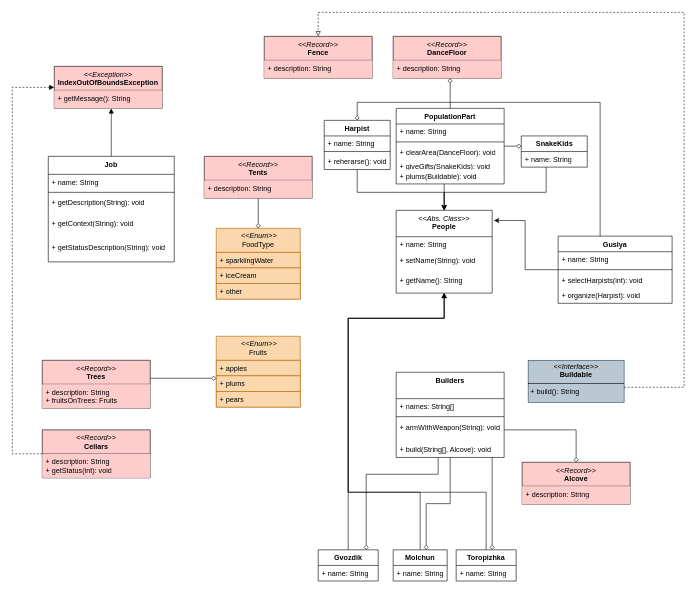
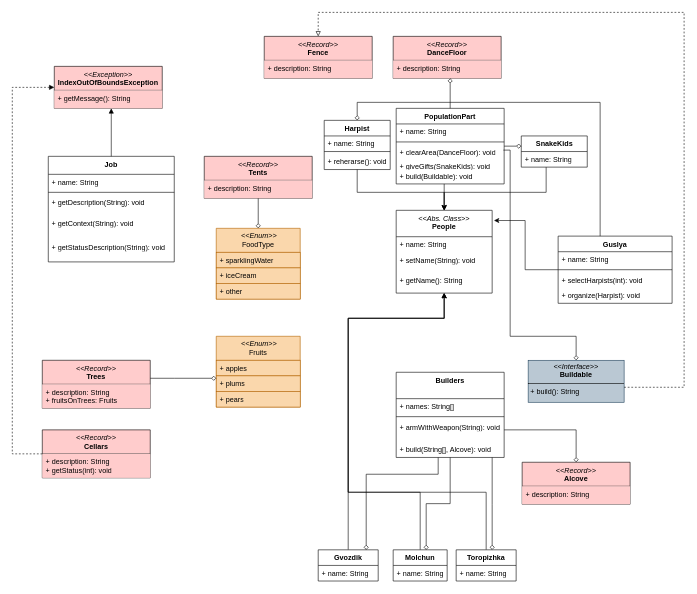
(441, 177) -> (440, 177)
none -> (510, 283)
